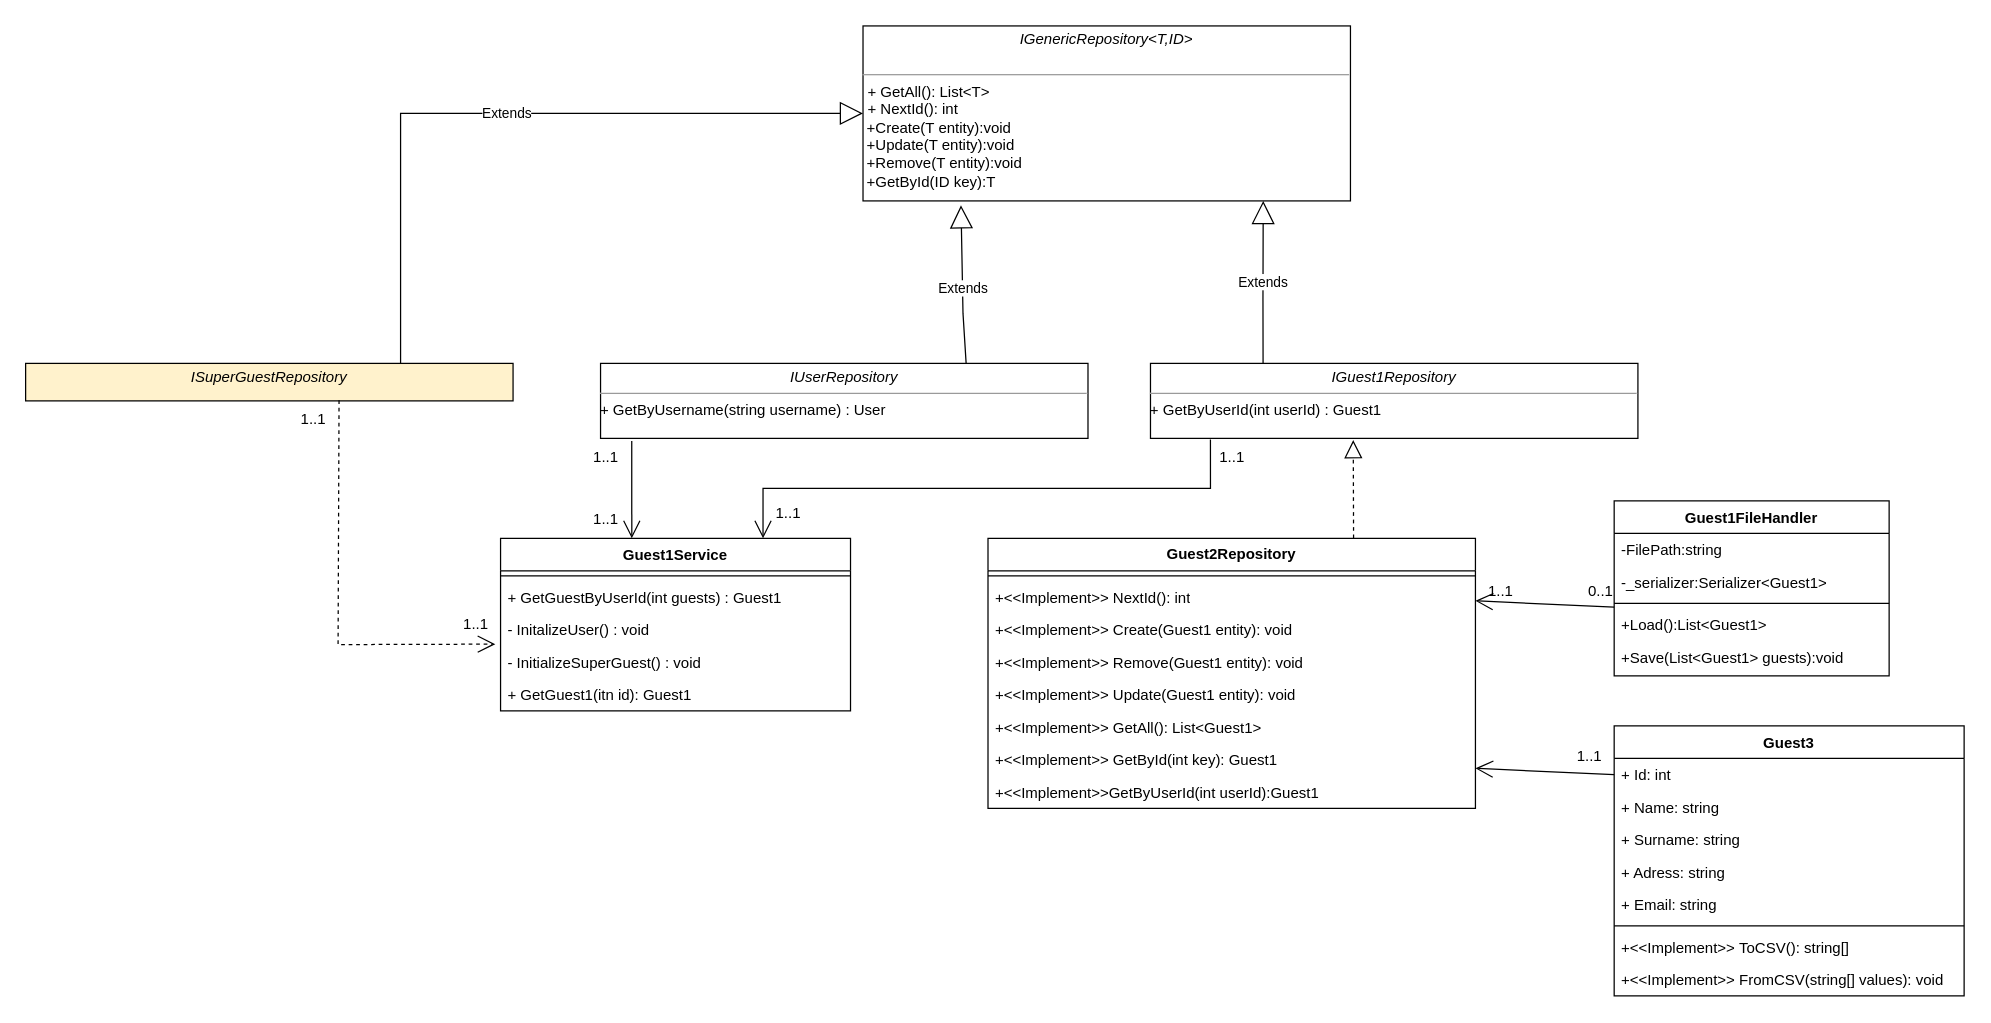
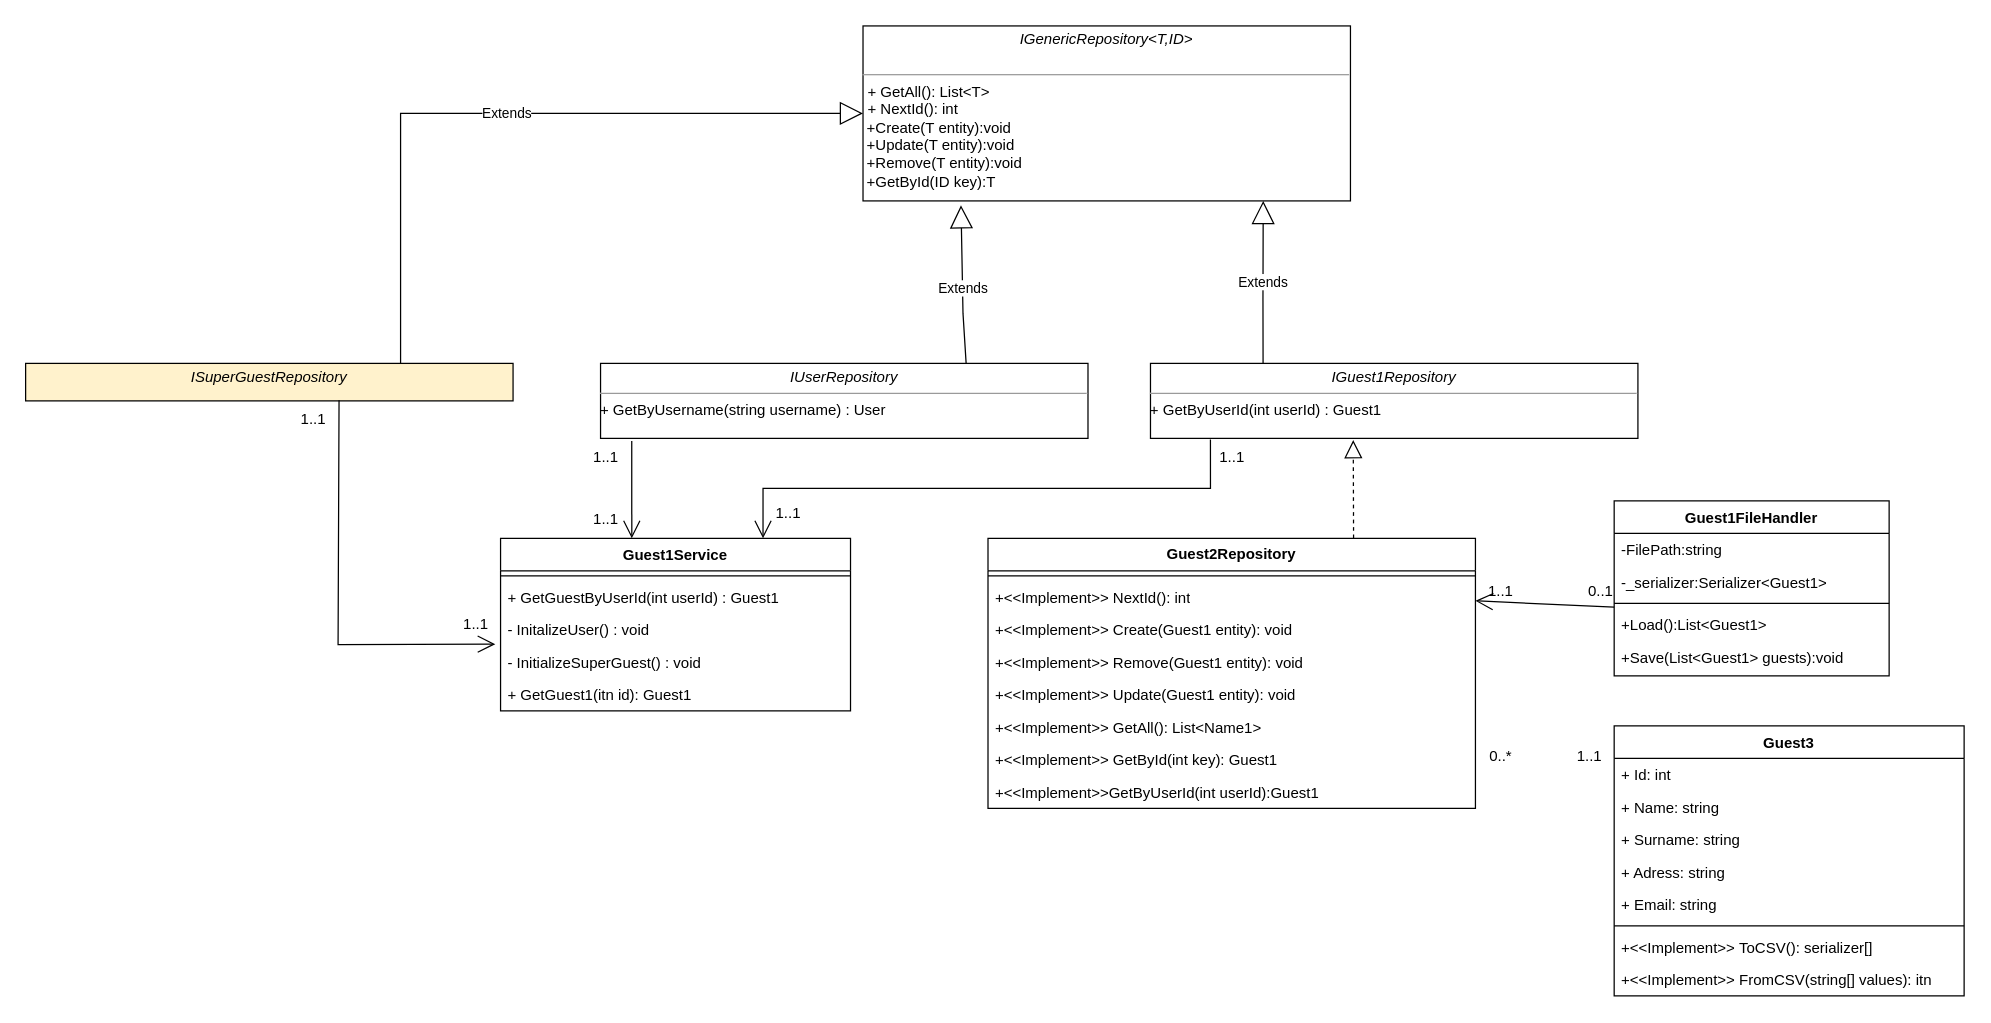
(662, 598) -> (662, 598)
(338, 599) -> (338, 599)
(1137, 728) -> (1133, 728)
none -> (1501, 757)
(1545, 771) -> none
(1748, 948) -> (1761, 948)
(1791, 990) -> (1791, 990)
